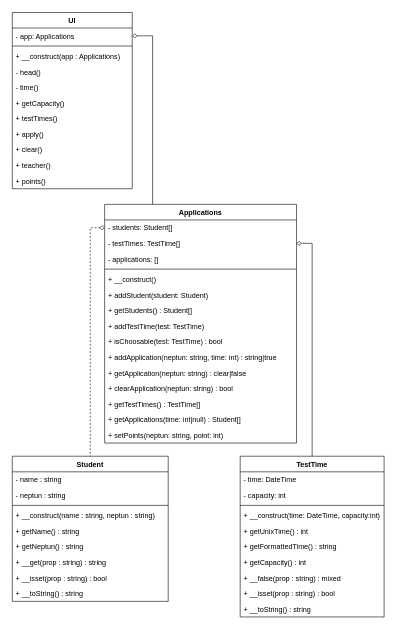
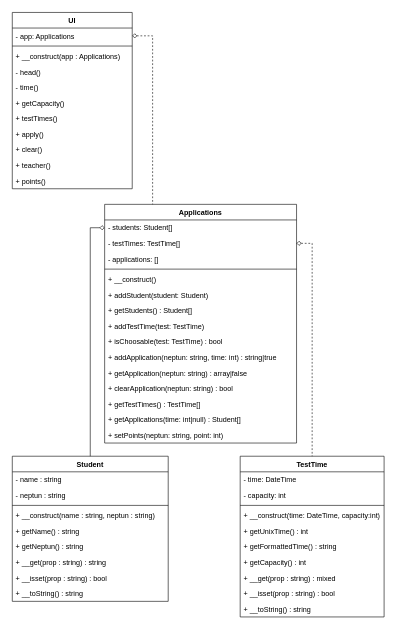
(153, 112) -> (153, 112)
(90, 338) -> (90, 338)
(312, 344) -> (312, 344)
(189, 373) -> (190, 373)
(299, 578) -> (296, 578)
